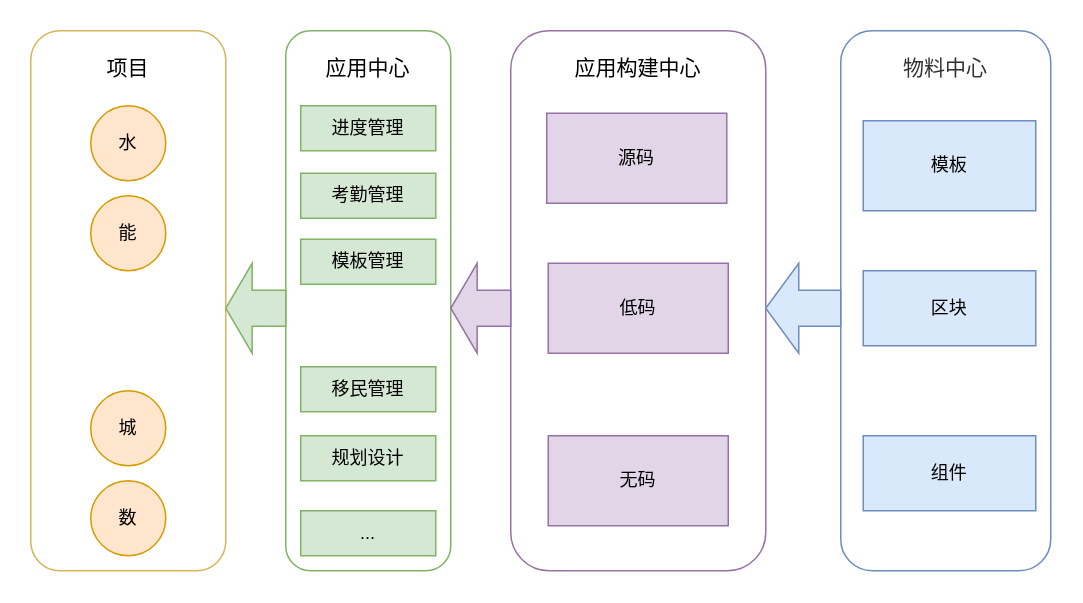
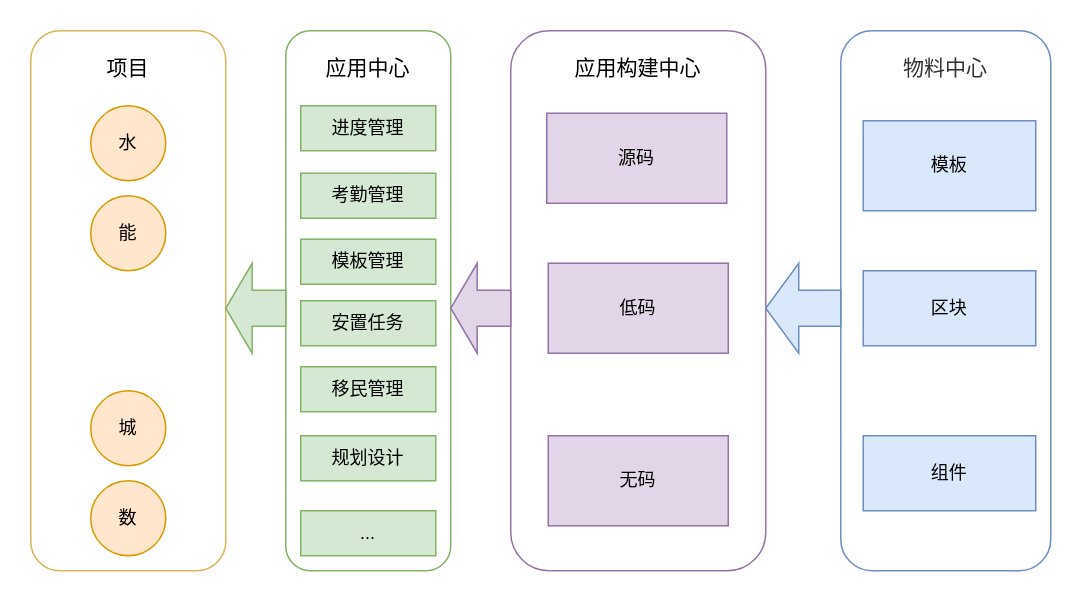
none -> (368, 323)
